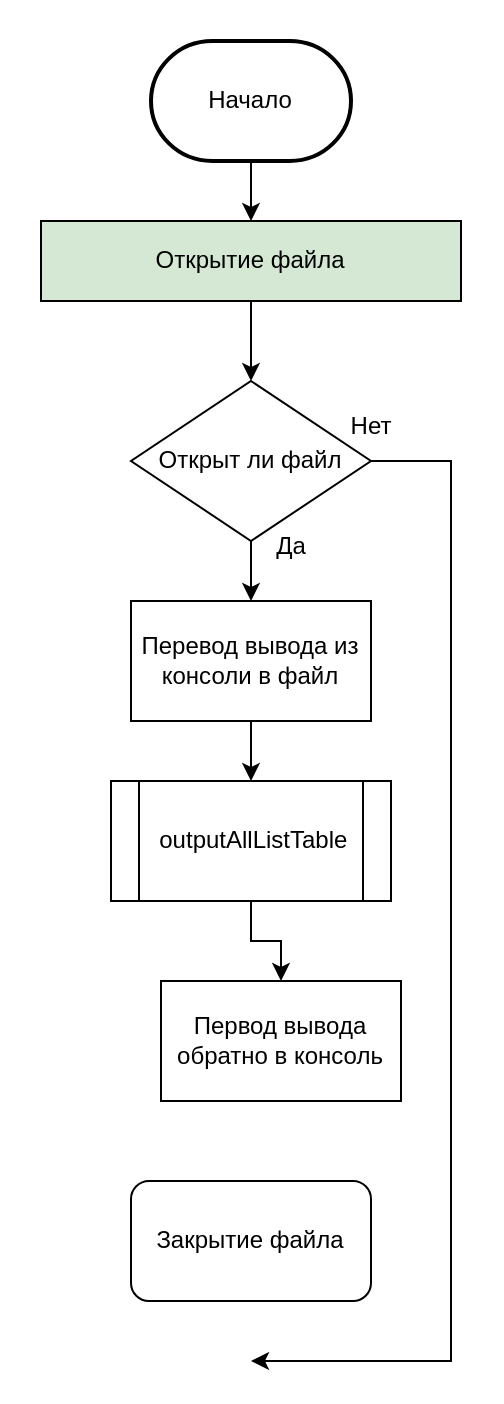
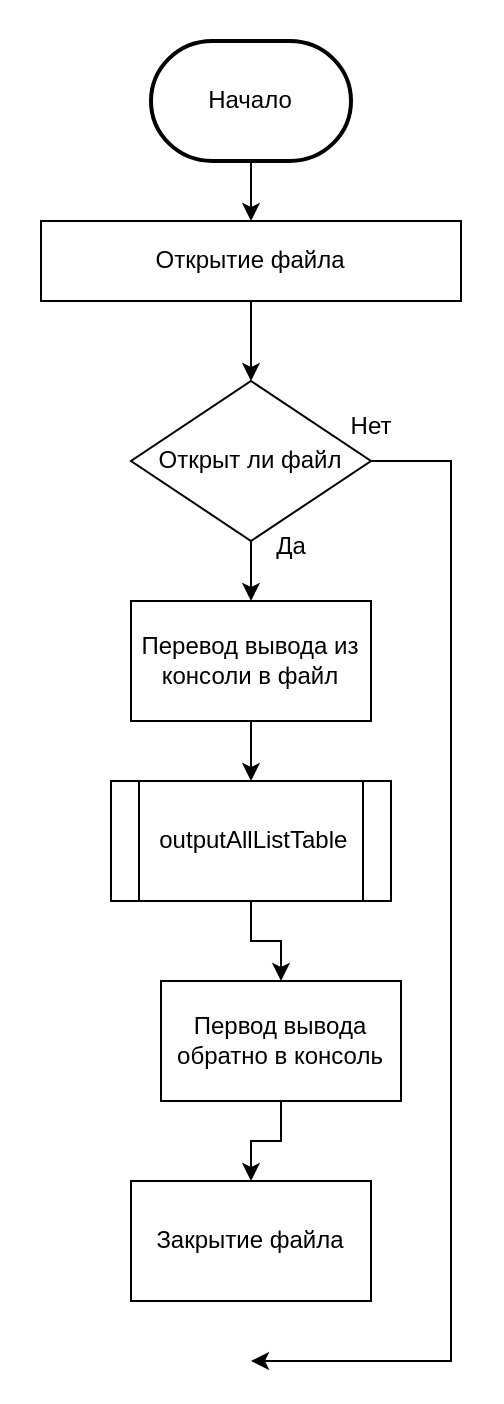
(251, 261) -> (251, 261)
none -> (273, 1141)
(251, 1241) -> (251, 1241)
